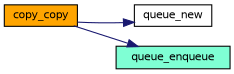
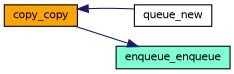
(100, 23) -> (111, 8)
(173, 58) -> (173, 58)
